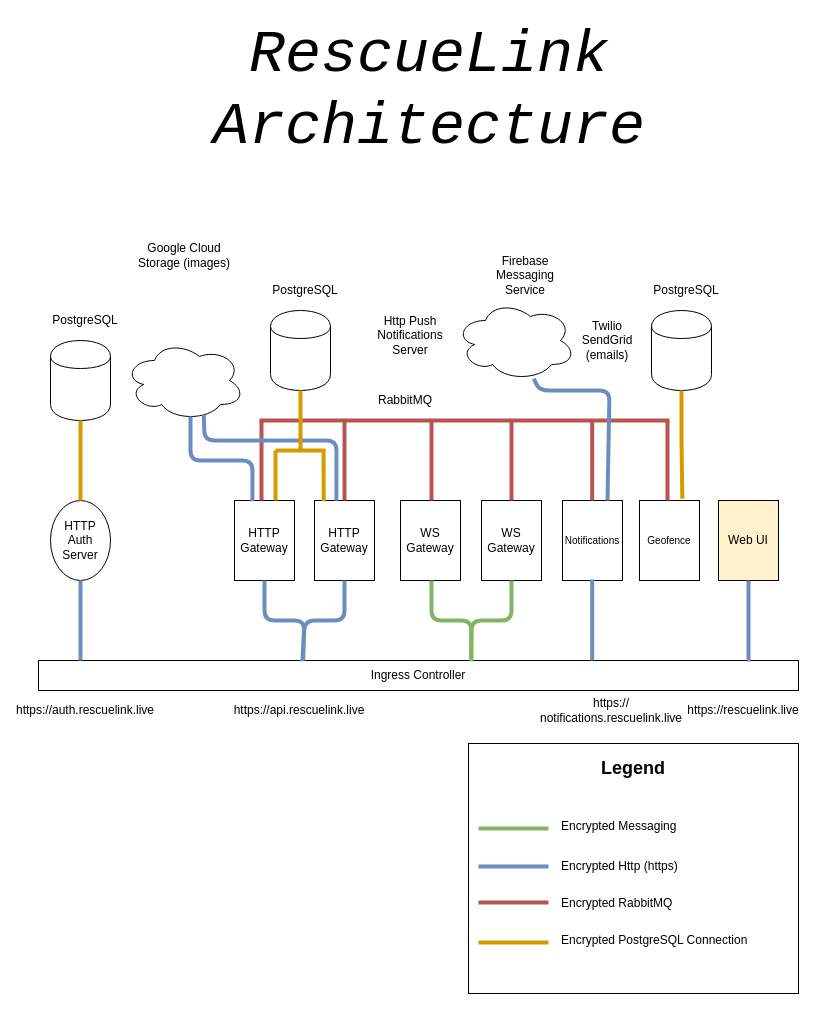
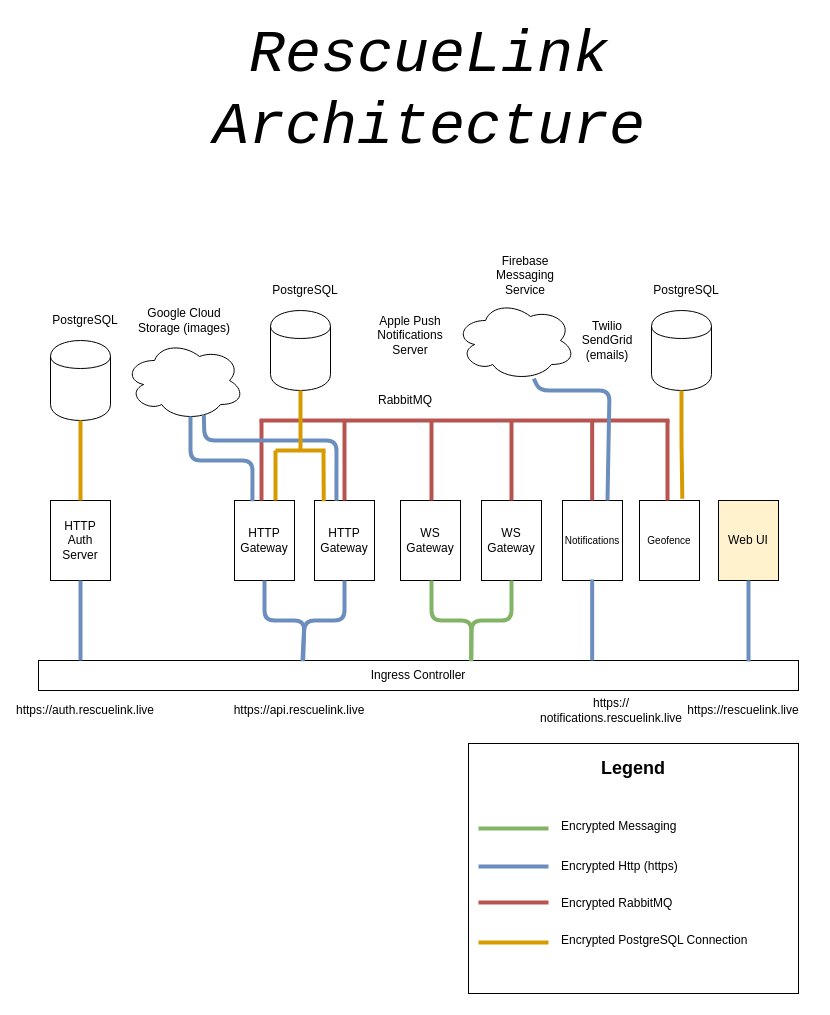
(185, 256) -> (185, 321)
(411, 336) -> (411, 336)
(81, 541) -> (81, 541)
